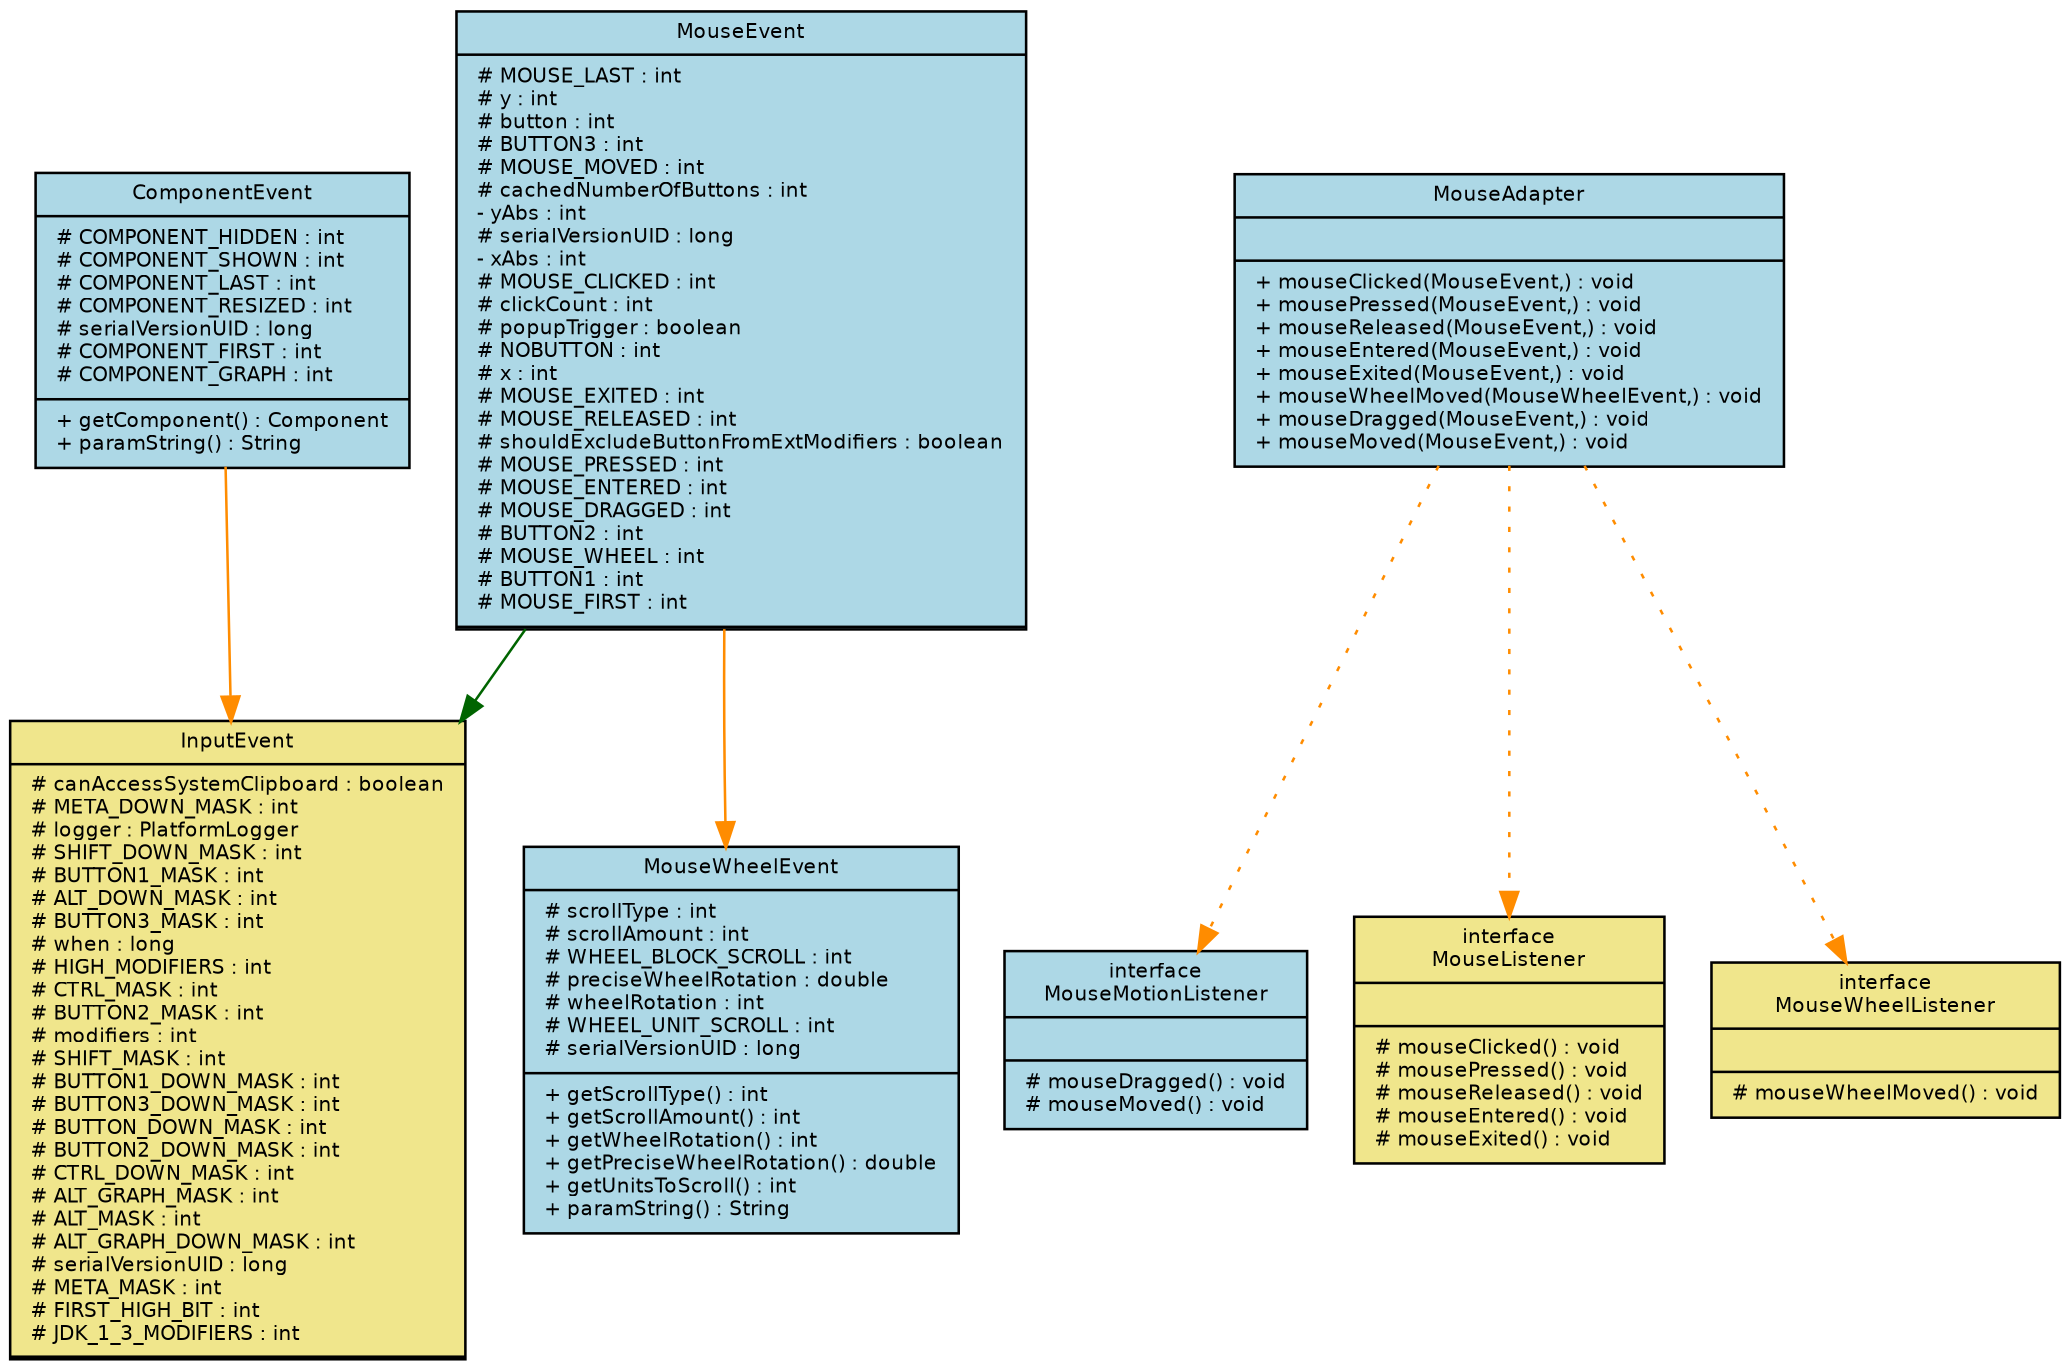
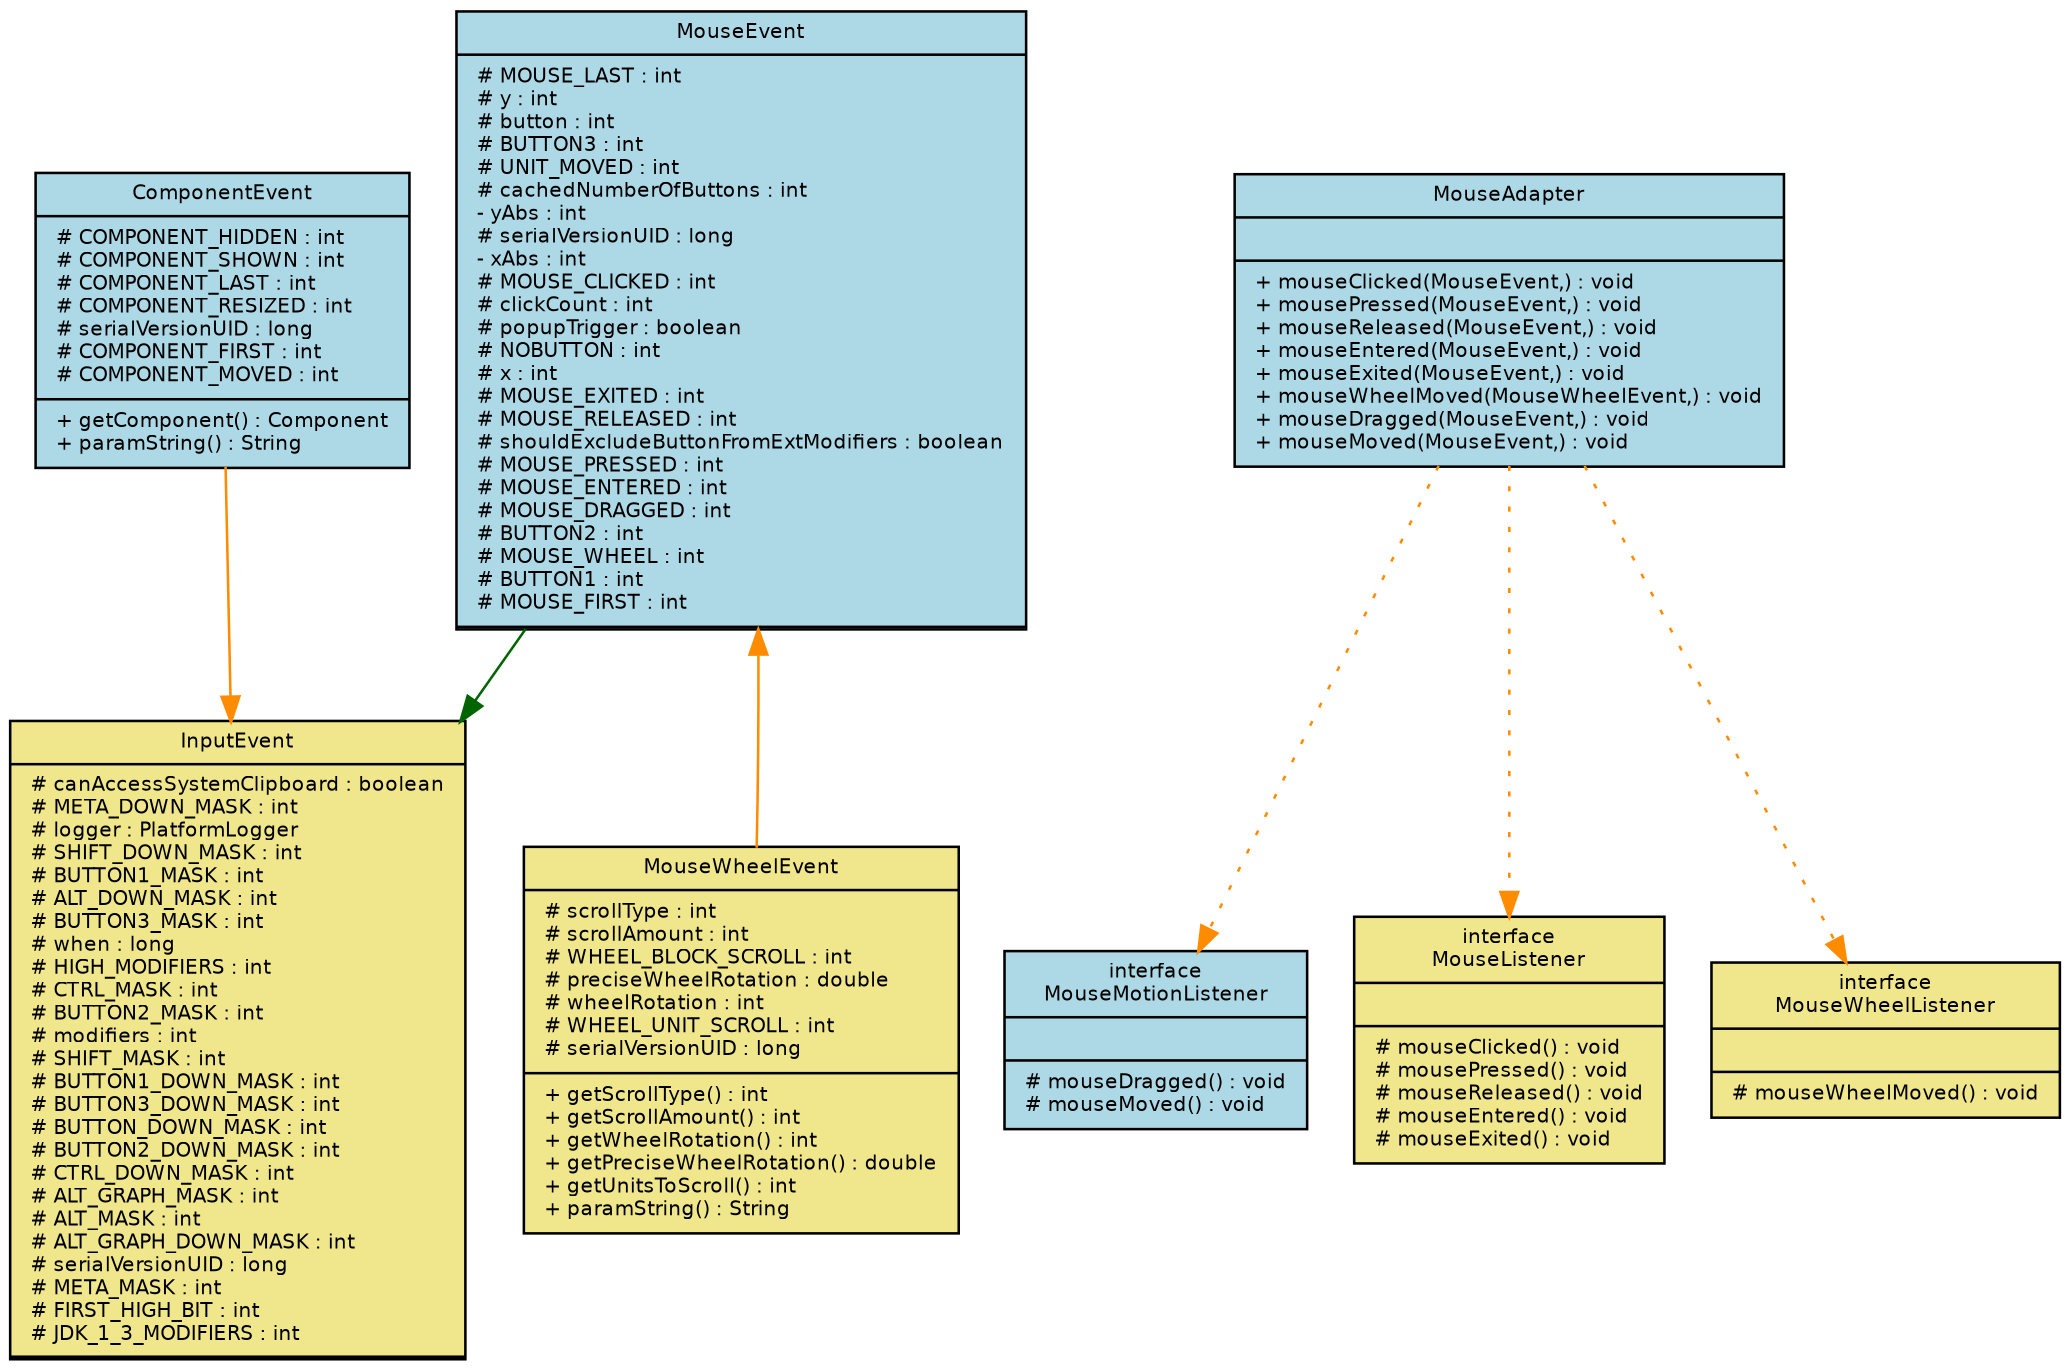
(591, 168) -> (579, 168)
(195, 375) -> (198, 375)
(724, 726) -> (758, 752)
(741, 1040) -> (741, 1040)
